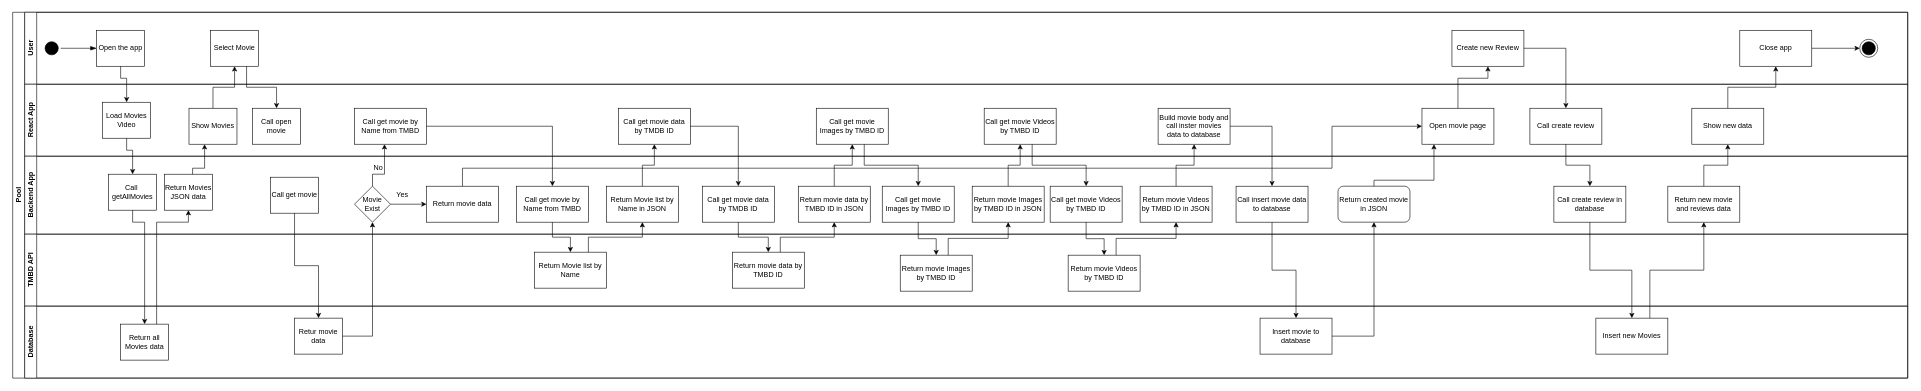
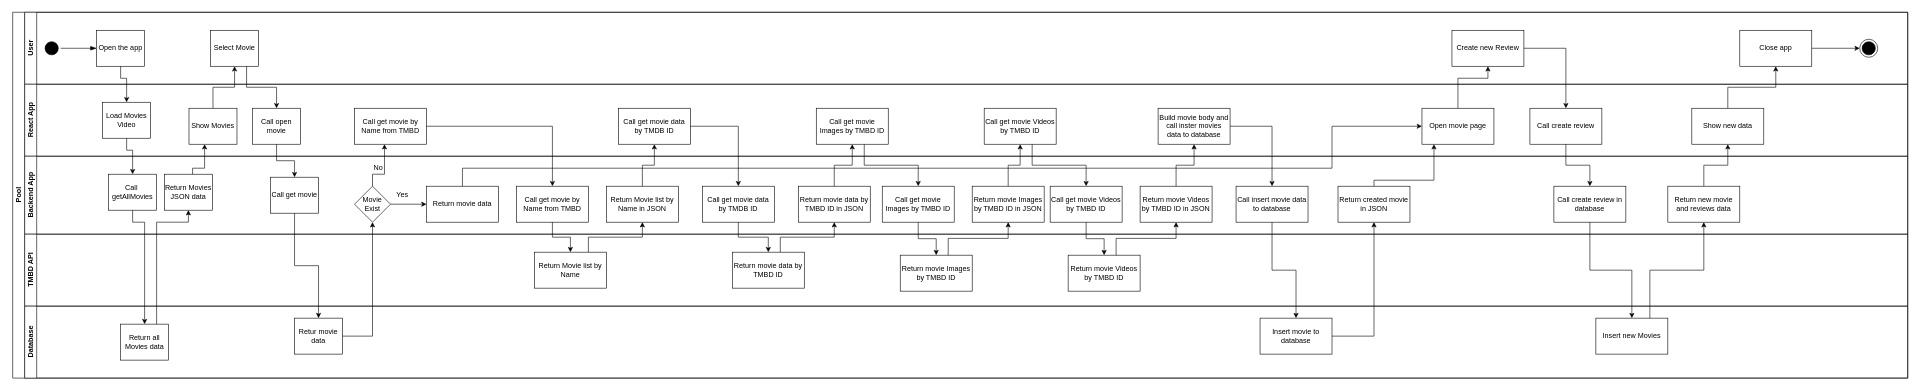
none -> (276, 154)
(1374, 204) -> (1374, 204)
